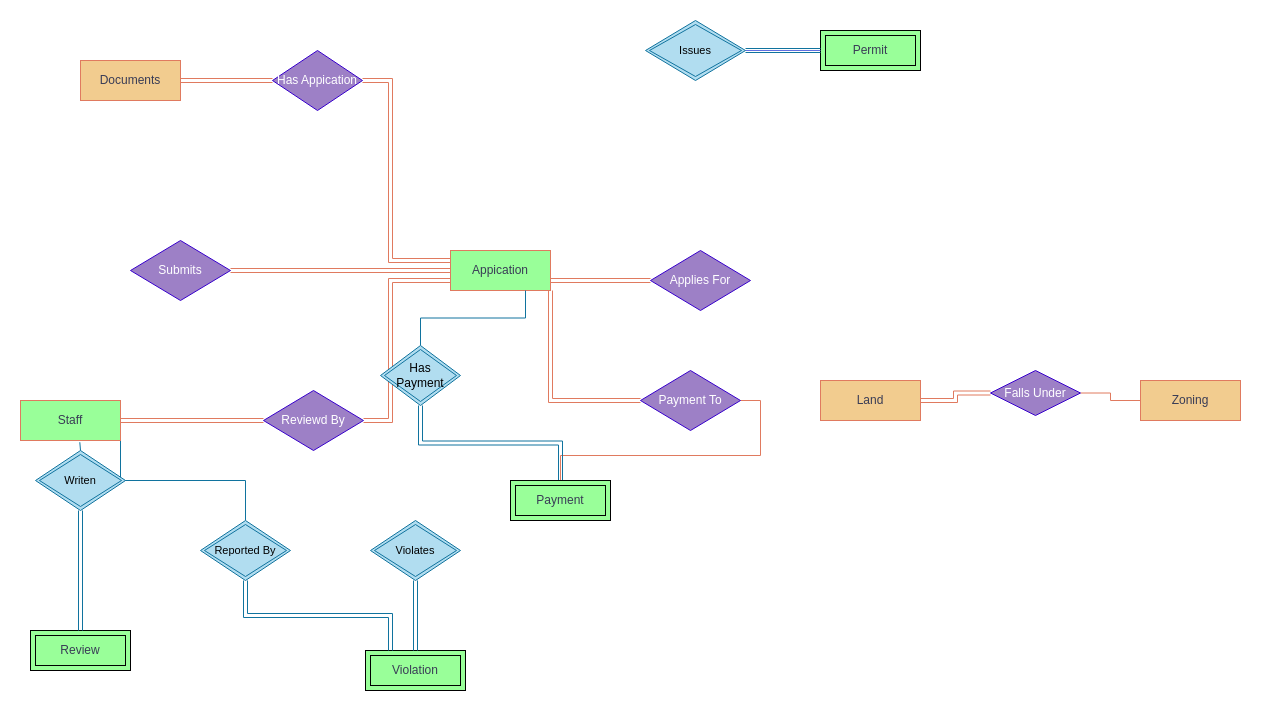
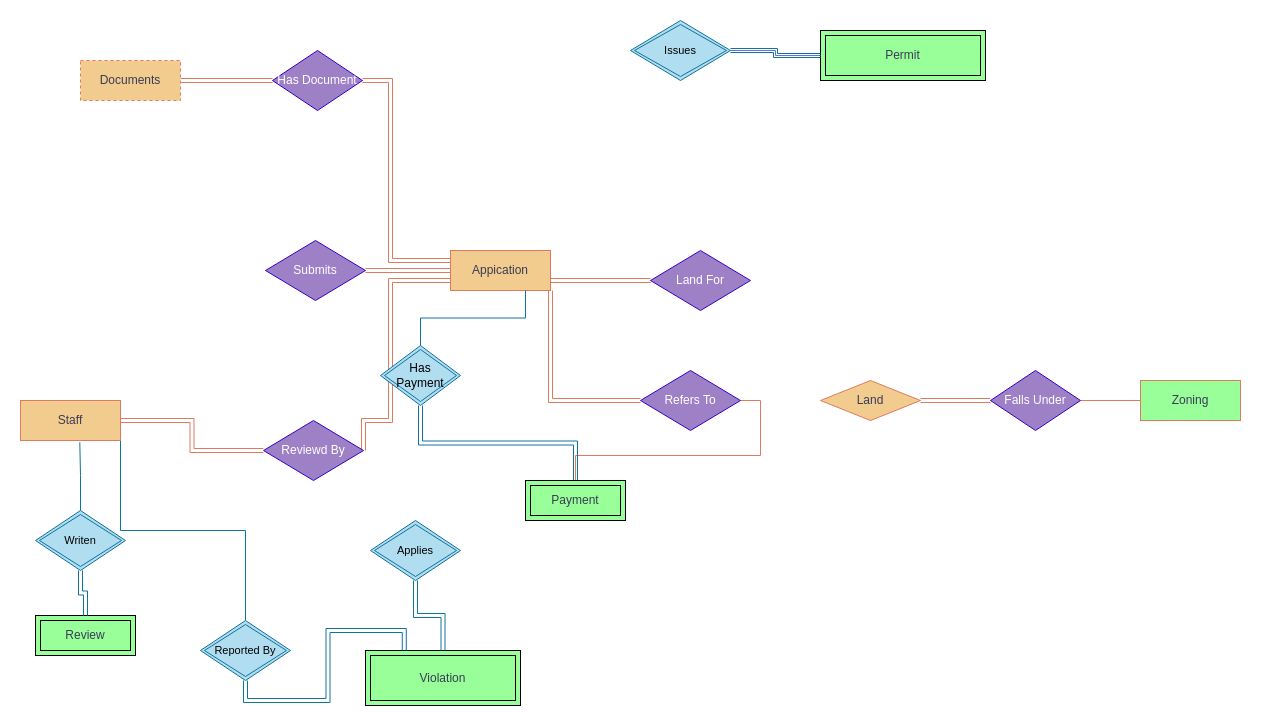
(696, 51) -> (681, 51)
(871, 51) -> (903, 56)
(131, 81) -> (131, 81)
(318, 81) -> (318, 81)
(181, 271) -> (316, 271)
(501, 271) -> (501, 271)
(701, 281) -> (701, 281)
(1036, 393) -> (1036, 401)
(691, 401) -> (691, 401)
(871, 401) -> (871, 401)
(1191, 401) -> (1191, 401)
(71, 421) -> (71, 421)
(314, 421) -> (314, 451)
(81, 481) -> (81, 541)
(561, 501) -> (576, 501)
(246, 551) -> (246, 651)
(416, 551) -> (416, 551)
(81, 651) -> (86, 636)
(416, 671) -> (443, 678)
